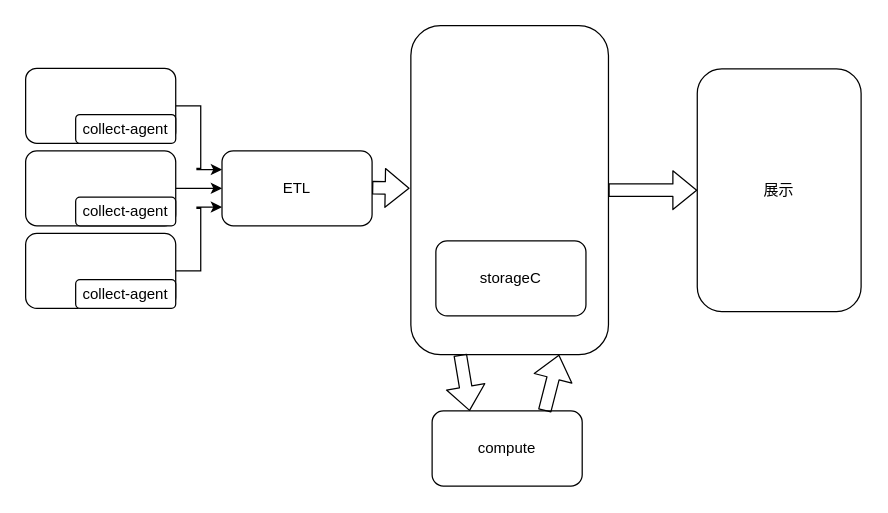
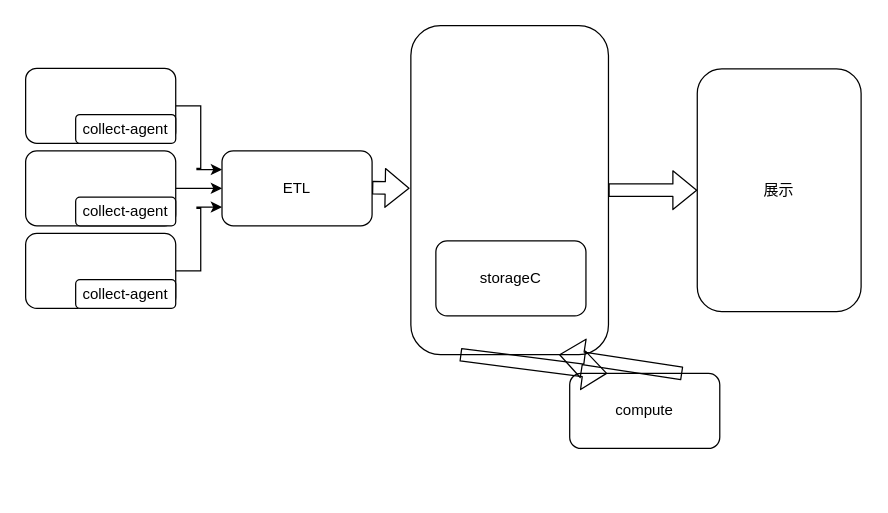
(507, 448) -> (644, 411)
